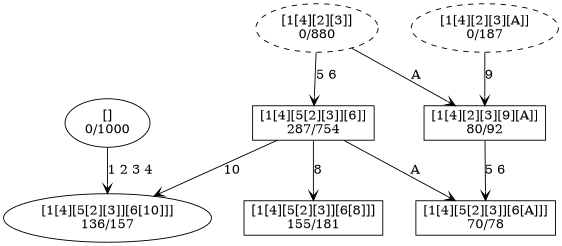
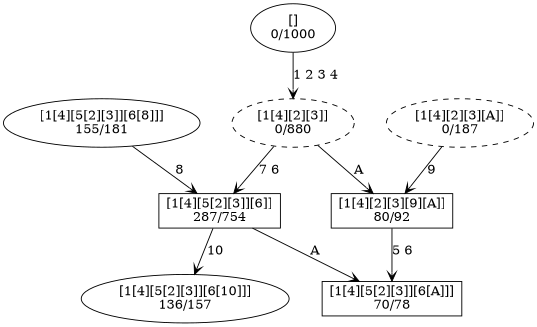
(329, 75) -> (271, 170)
(108, 166) -> (293, 71)
(313, 166) -> (161, 167)
(313, 218) -> (102, 123)
